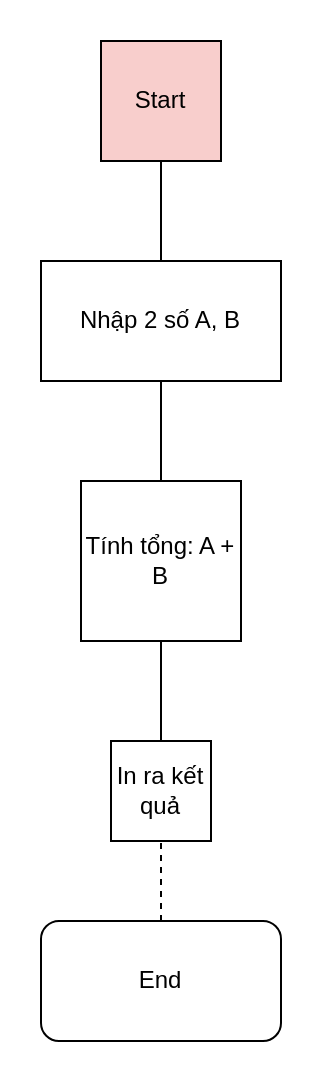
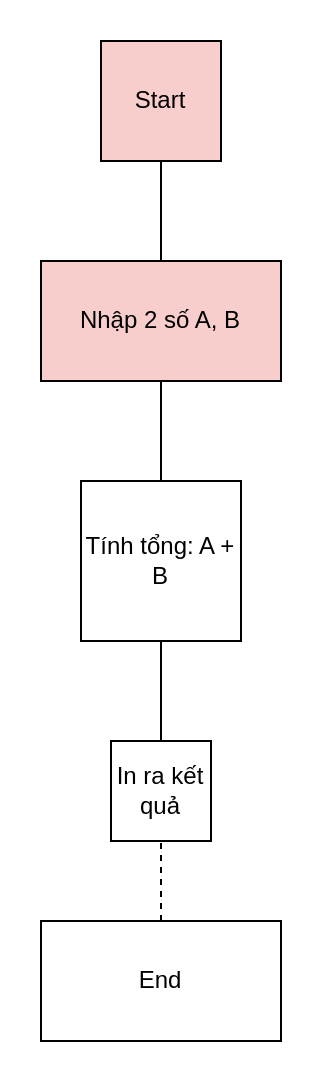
(161, 321) -> (161, 321)
(161, 981) -> (161, 981)
